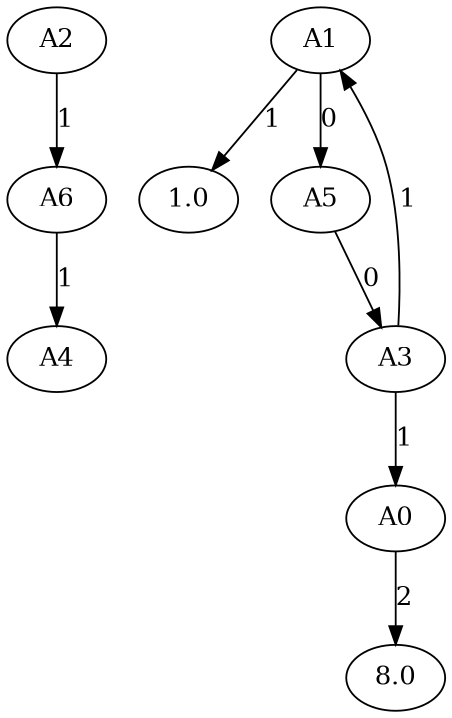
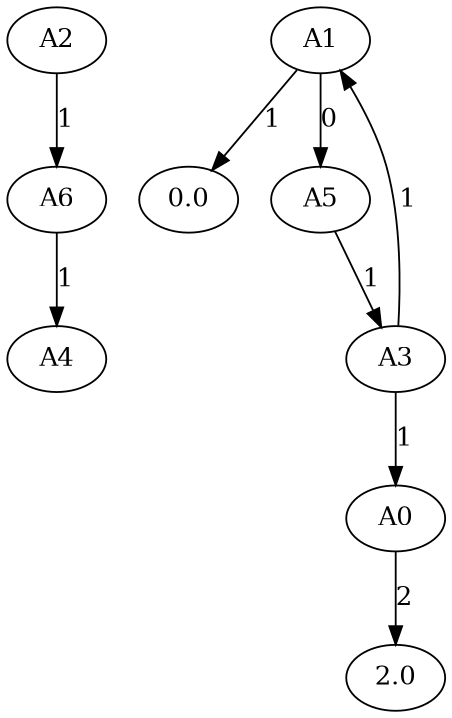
(189, 200) -> (189, 200)
(372, 279) -> (372, 279)
(396, 678) -> (396, 678)
